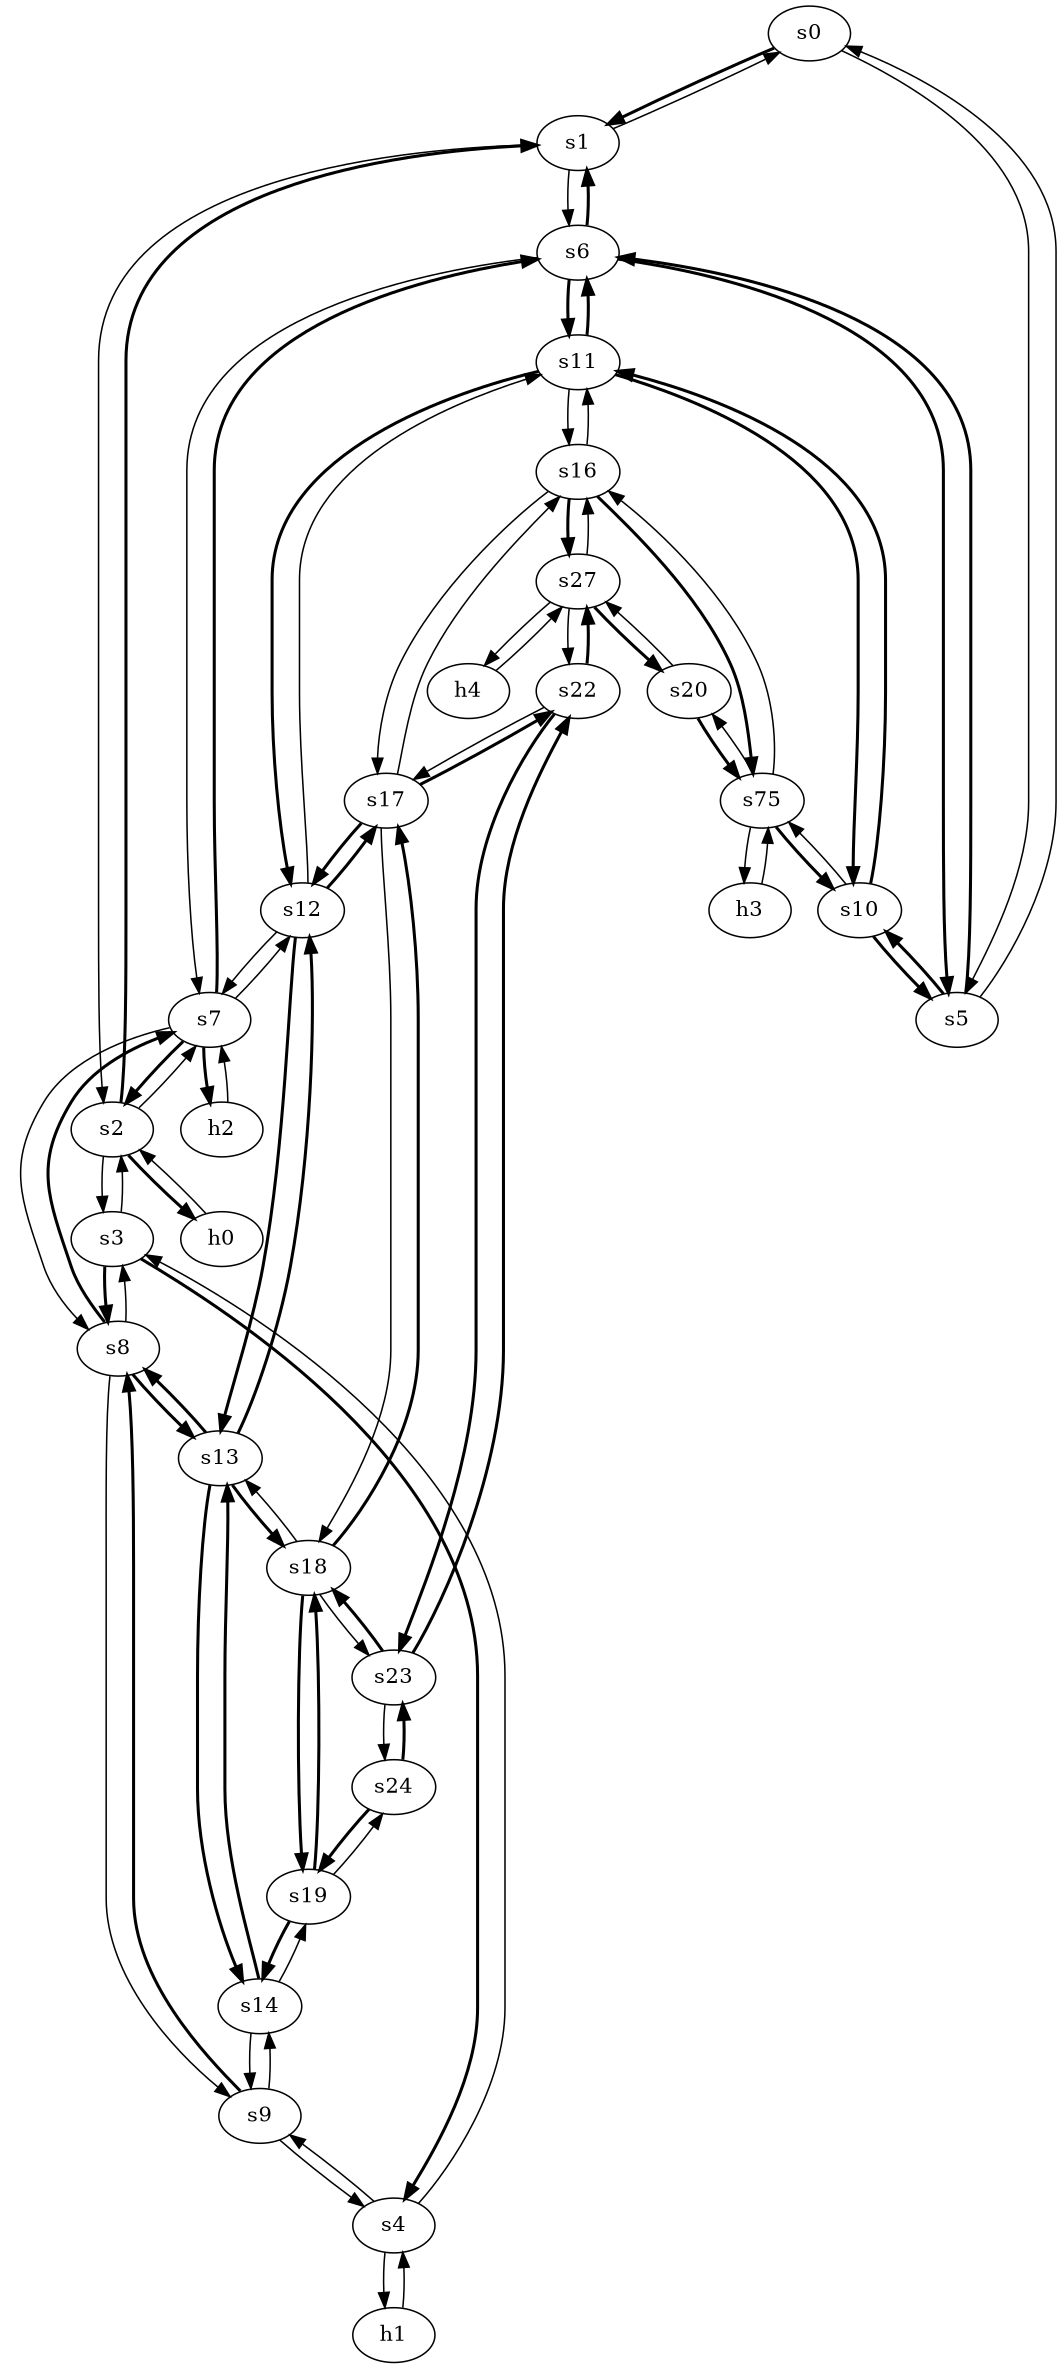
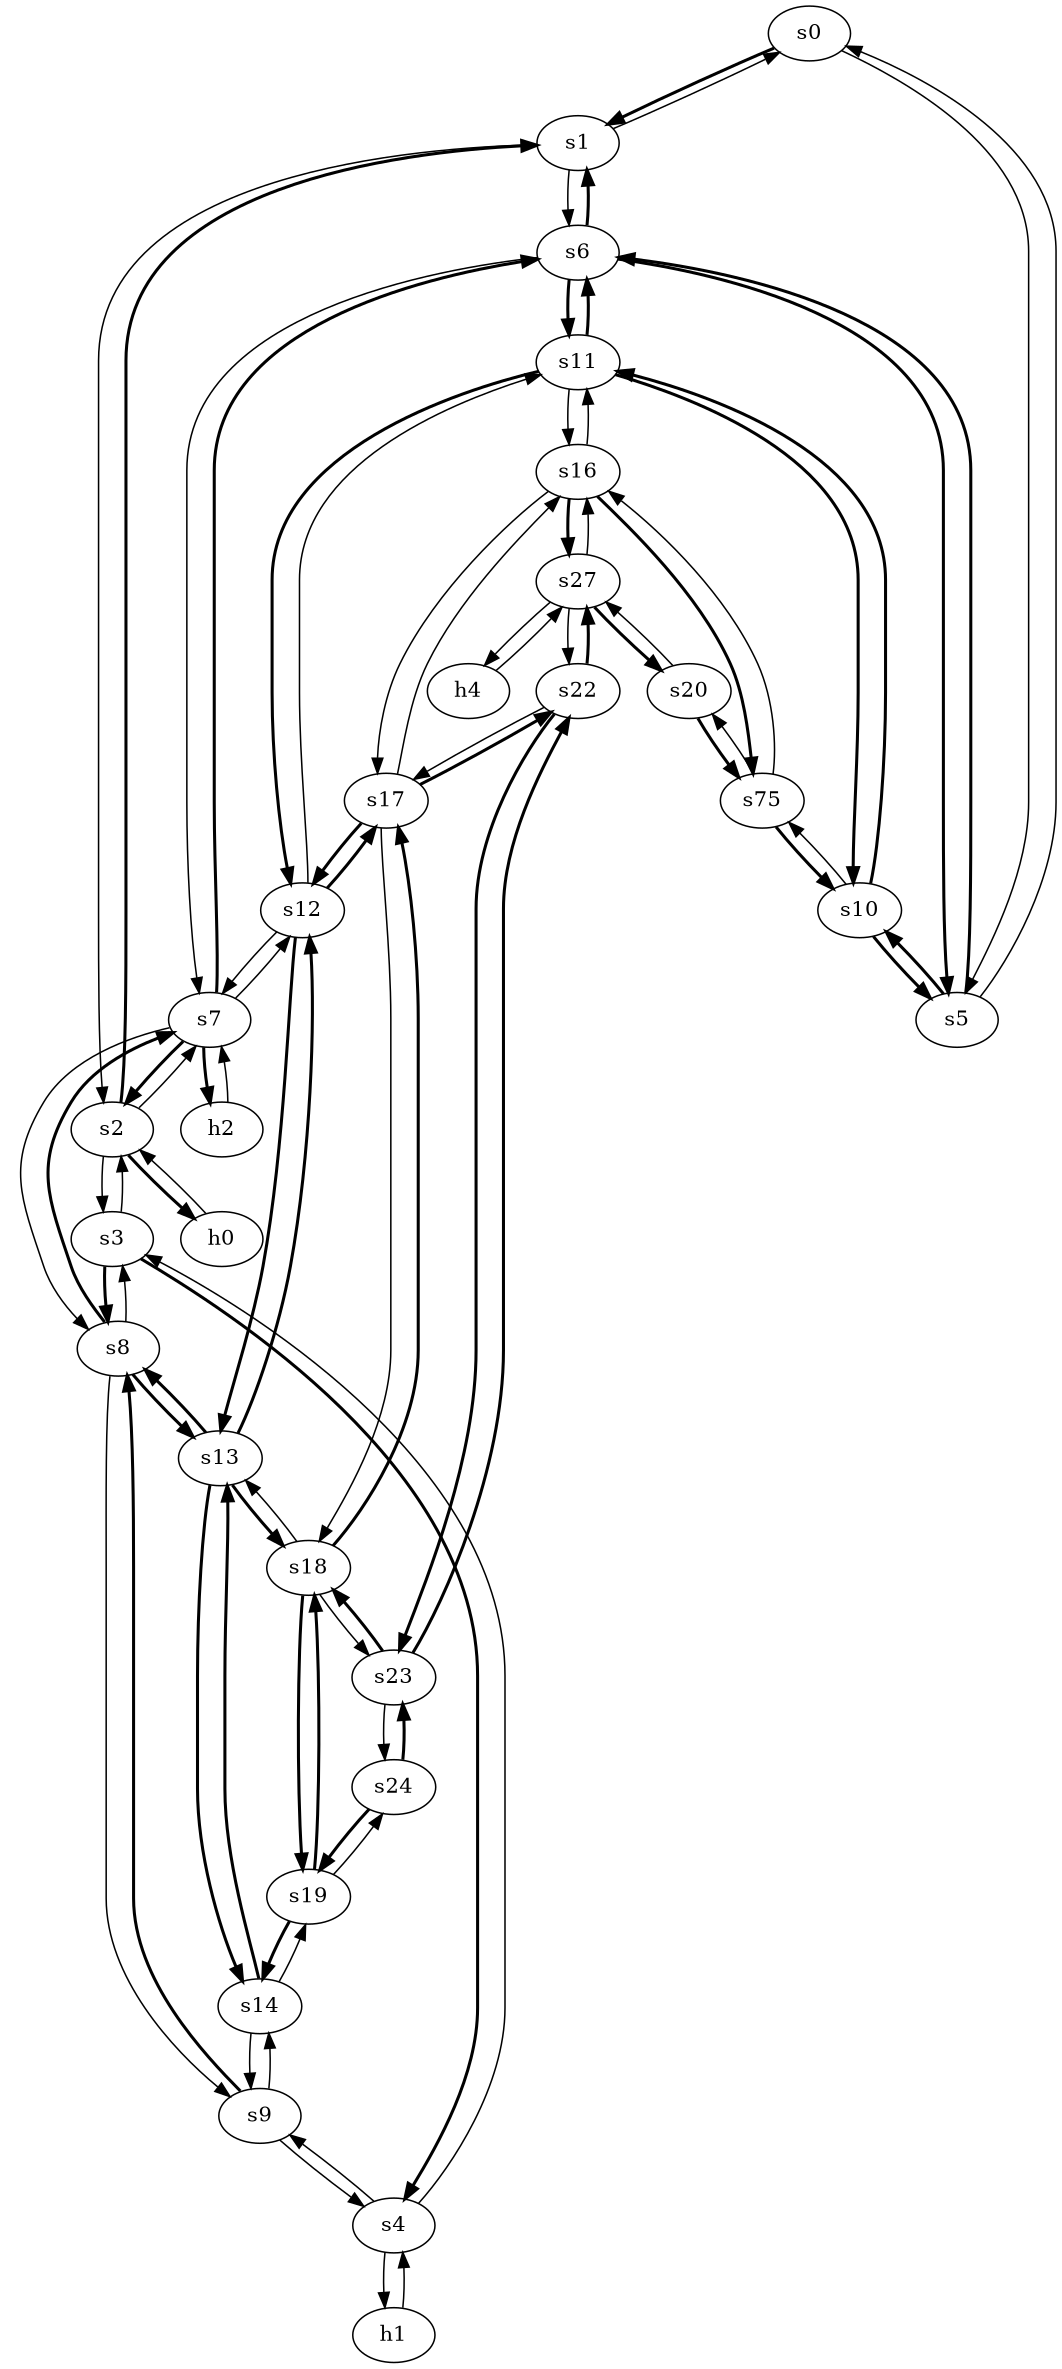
(750, 910) -> none
